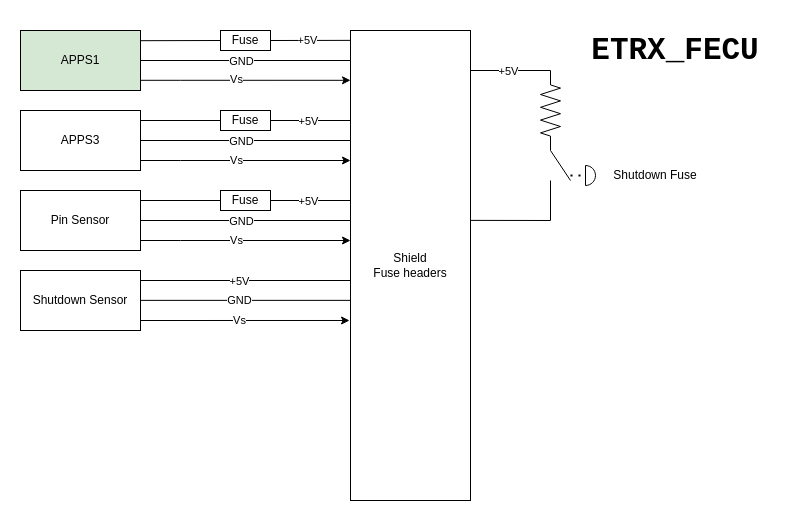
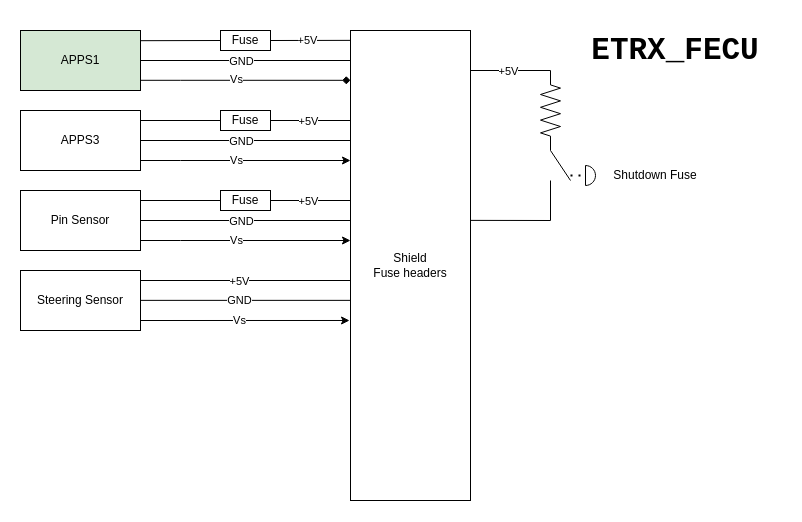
(342, 80) -> (342, 80)
(81, 301) -> (81, 301)
